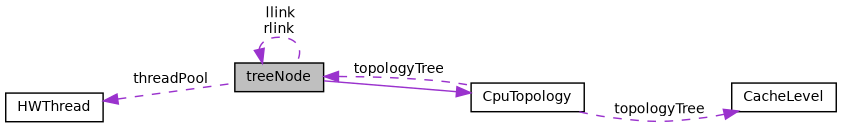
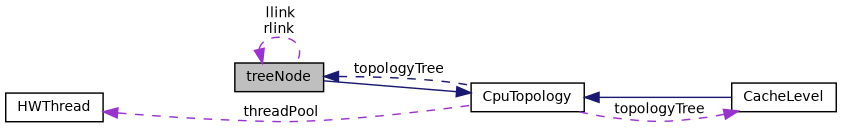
(405, 78) -> (405, 78)
(390, 86) -> (390, 86)
(176, 91) -> (295, 122)
none -> (665, 97)
